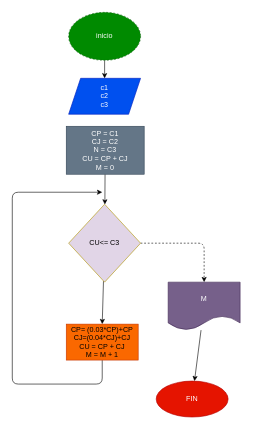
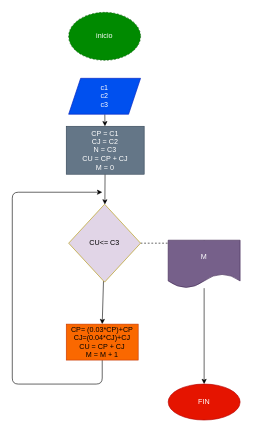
(105, 67) -> none
none -> (105, 120)
(204, 306) -> (204, 264)
(192, 399) -> (204, 402)
